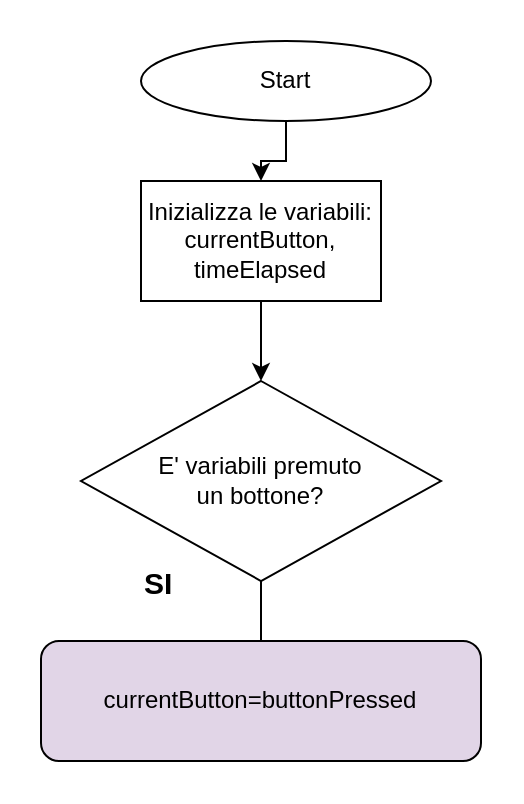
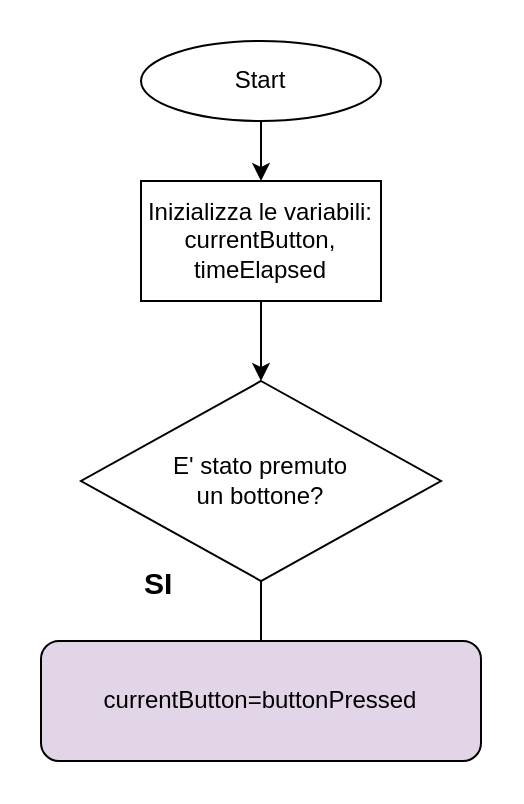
(286, 81) -> (261, 81)
(261, 481) -> (261, 481)
